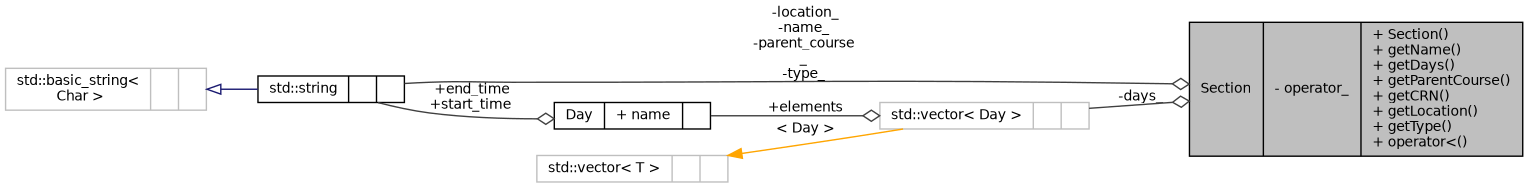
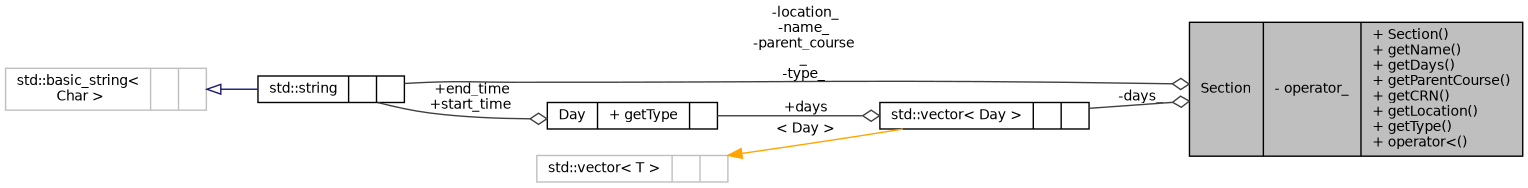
(804, 108) -> (804, 108)
(644, 115) -> (644, 115)
(984, 116) -> (984, 116)
